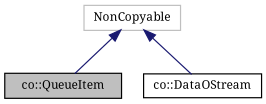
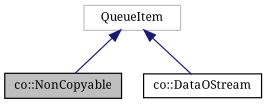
(132, 18) -> (132, 18)
(63, 86) -> (63, 86)
